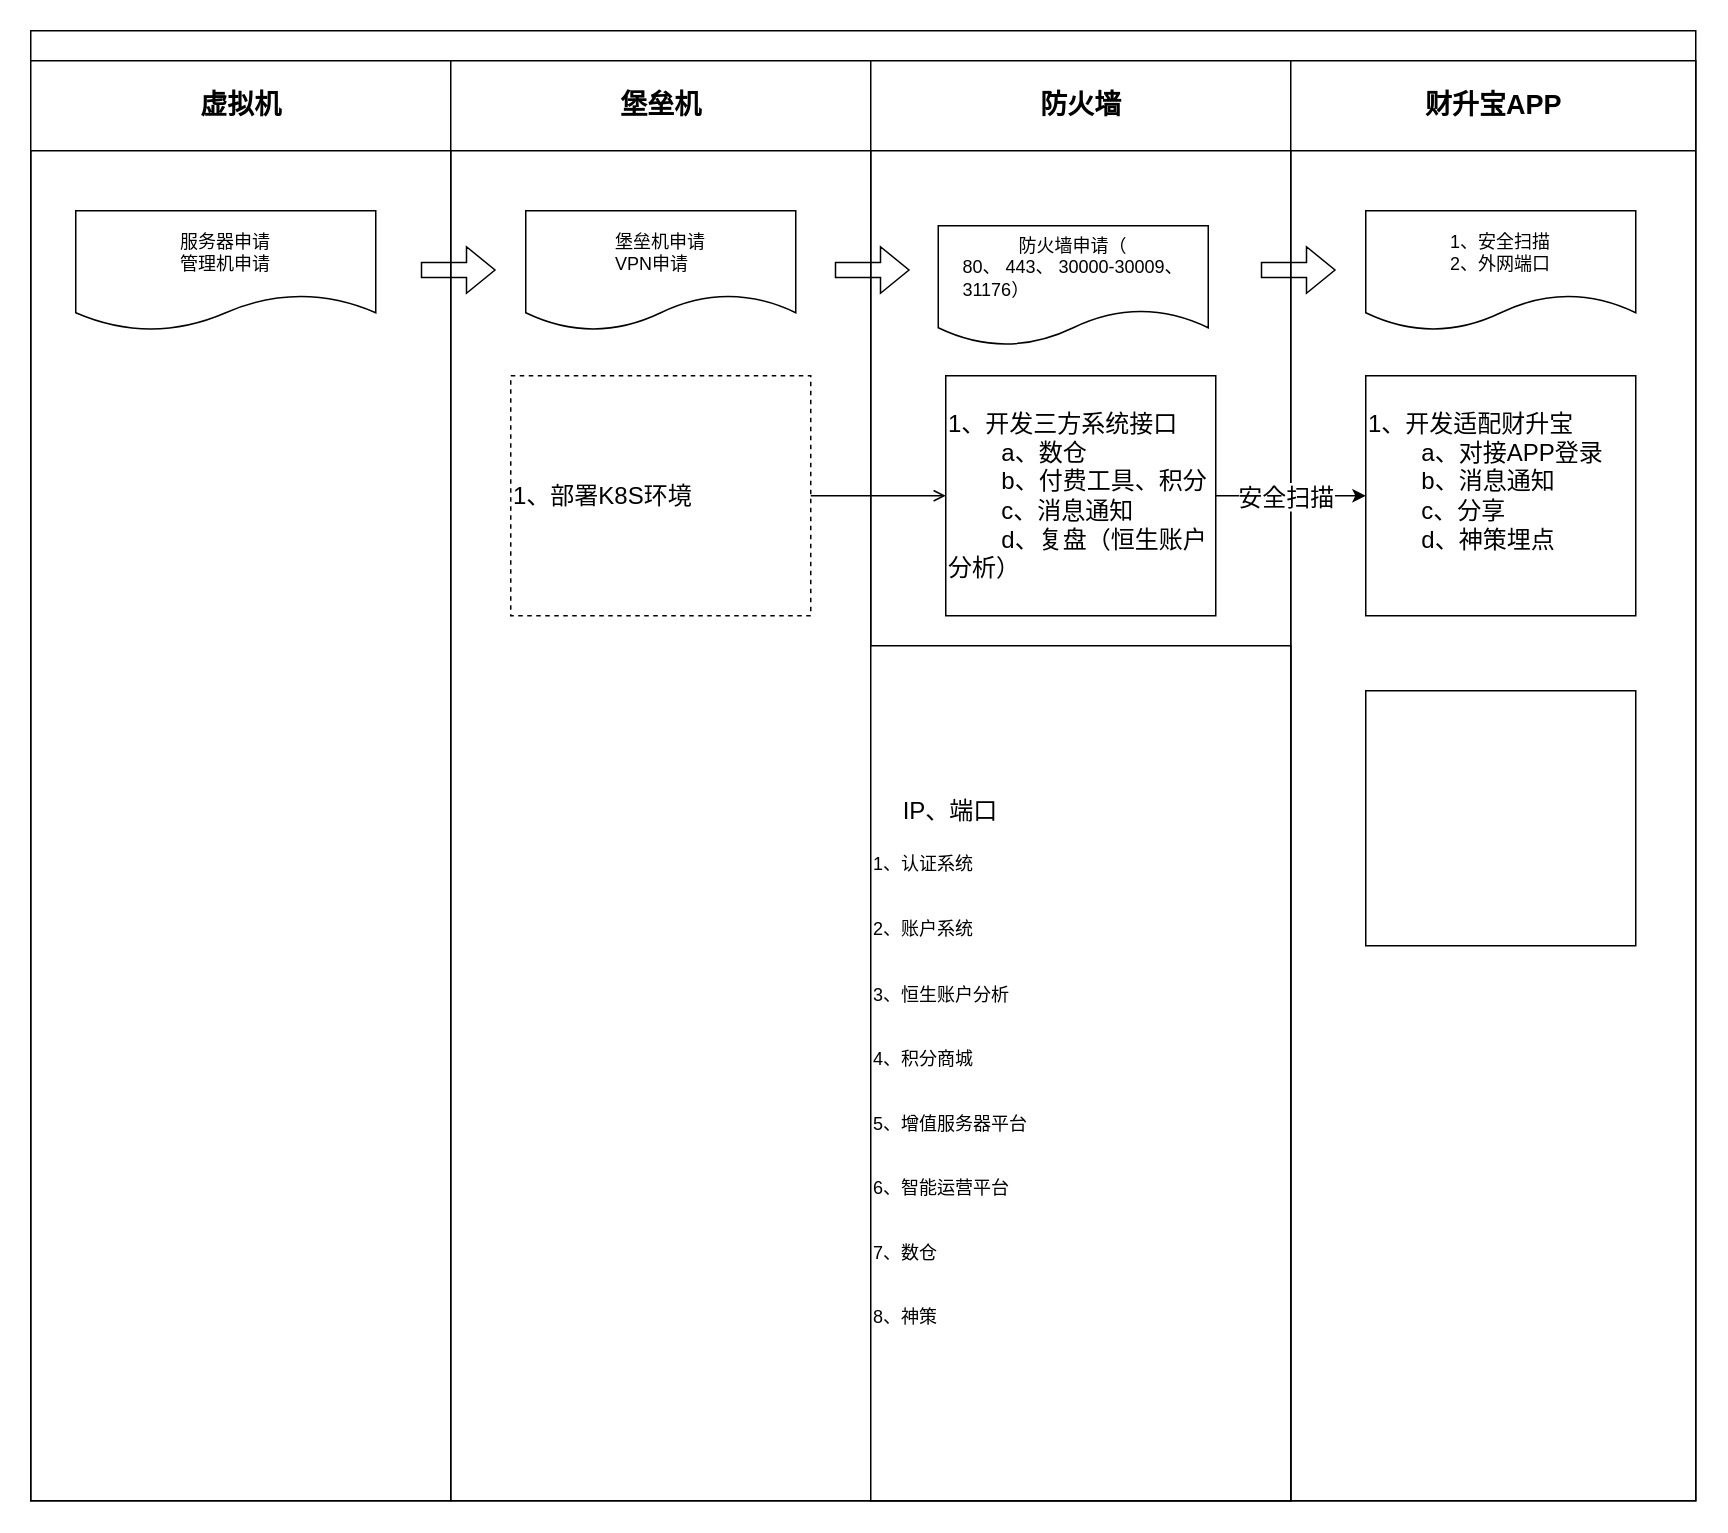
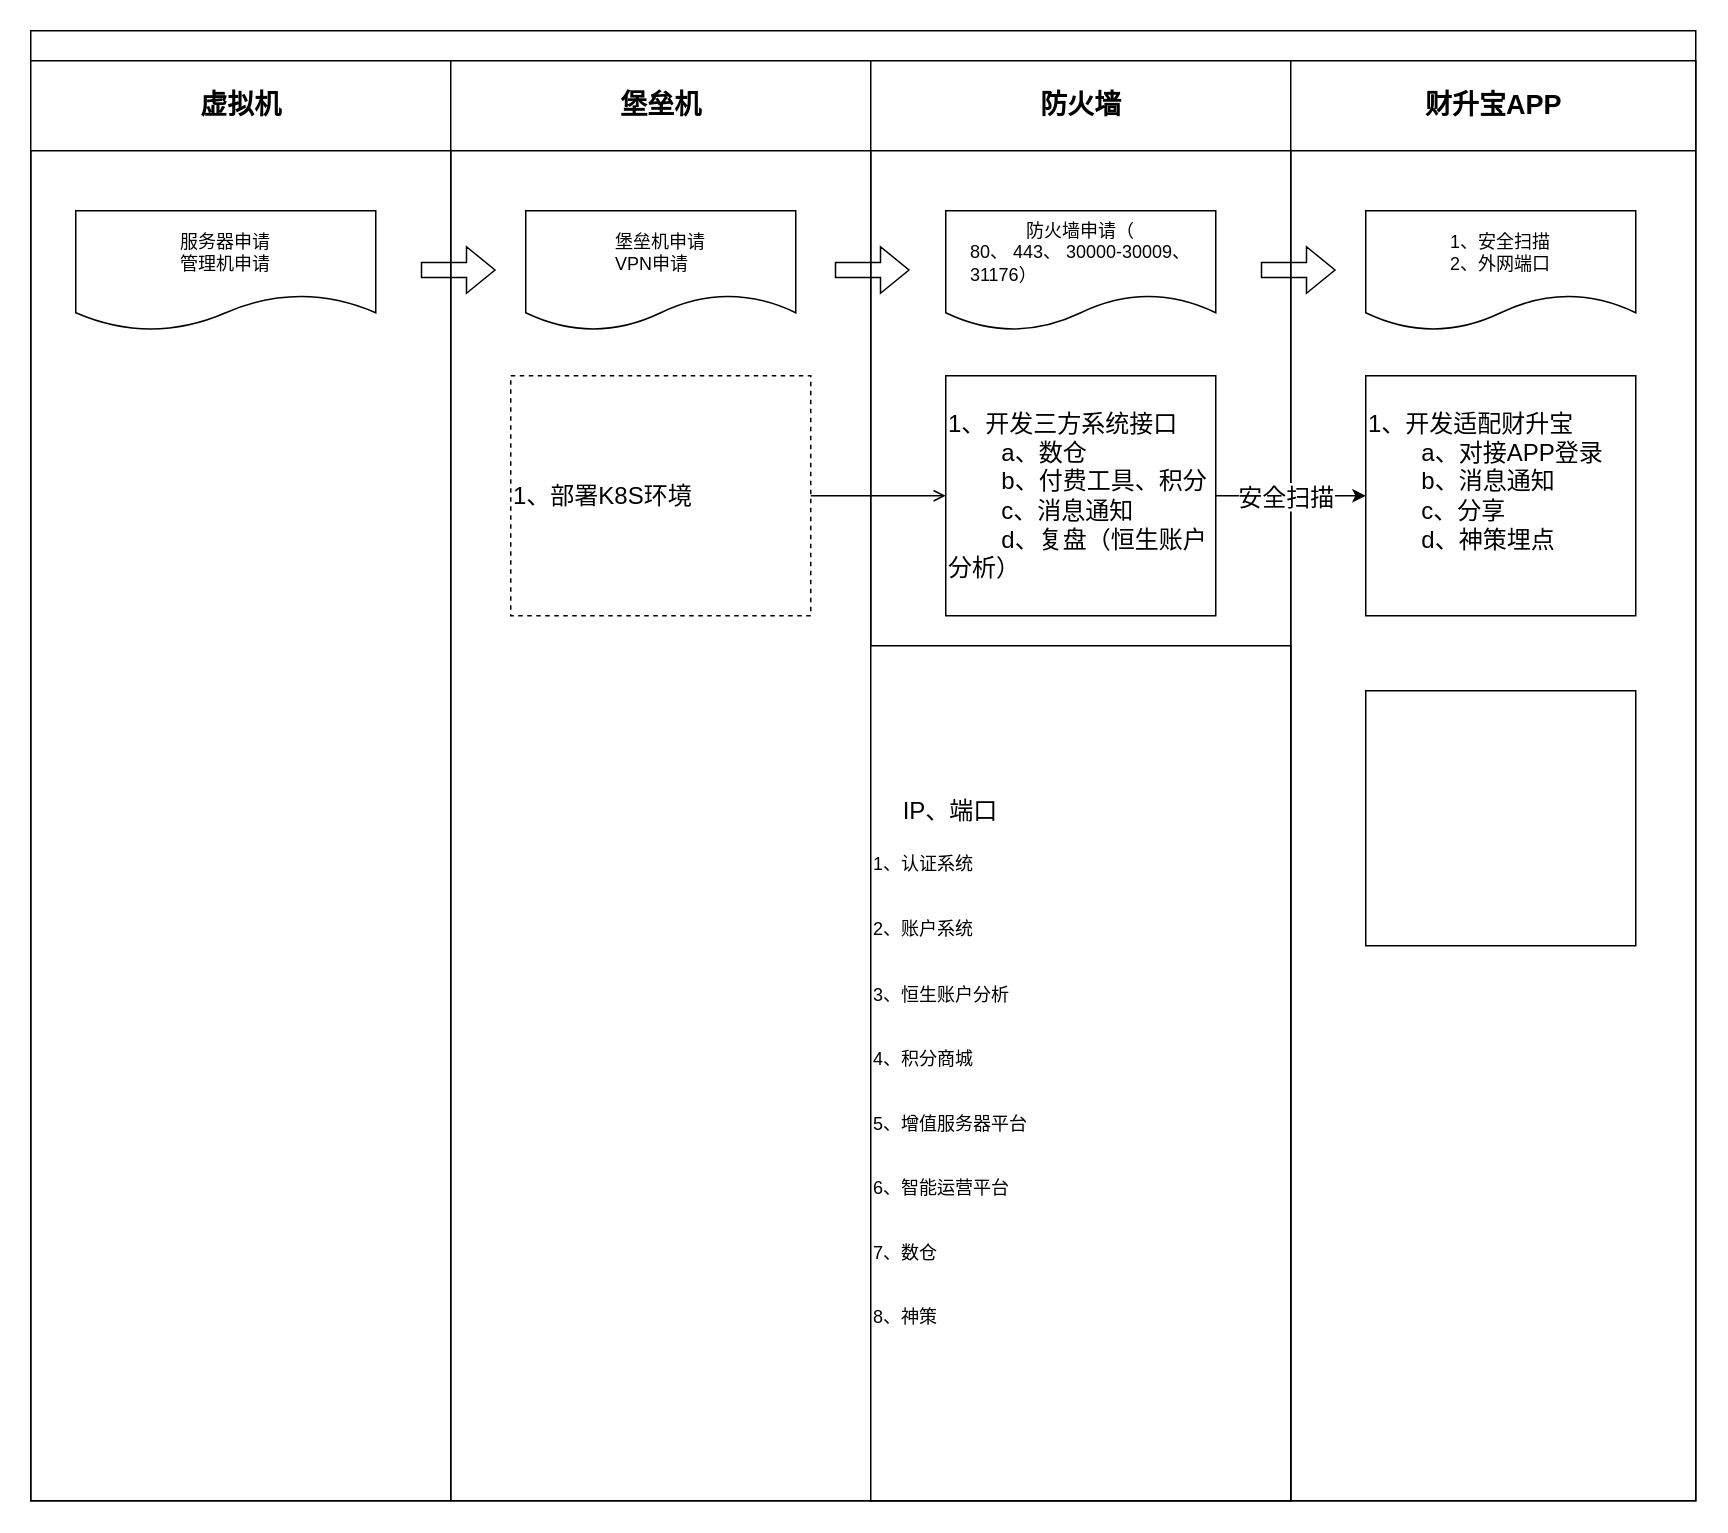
(1073, 286) -> (1081, 271)
